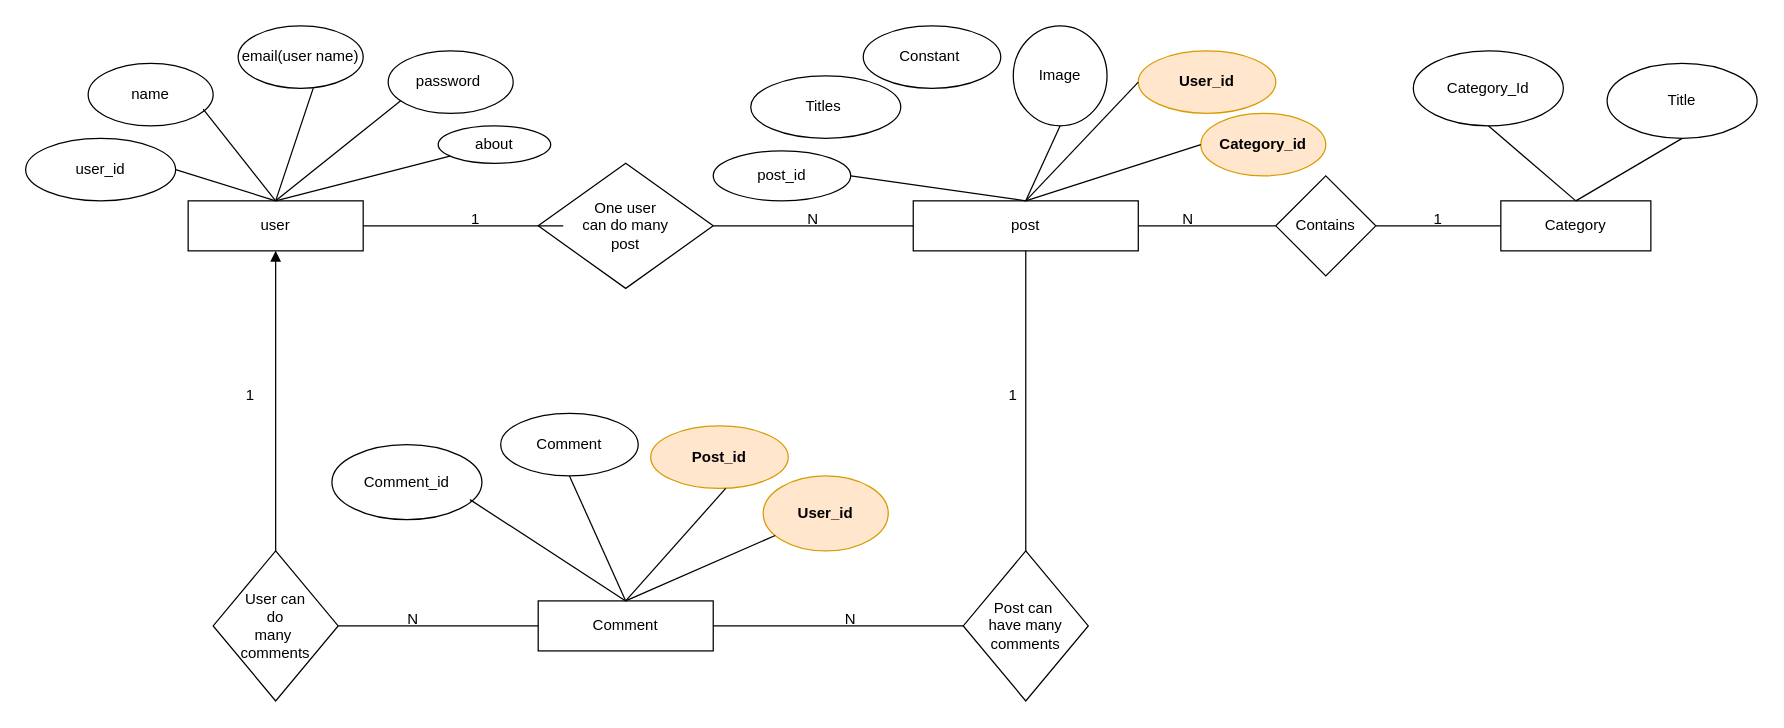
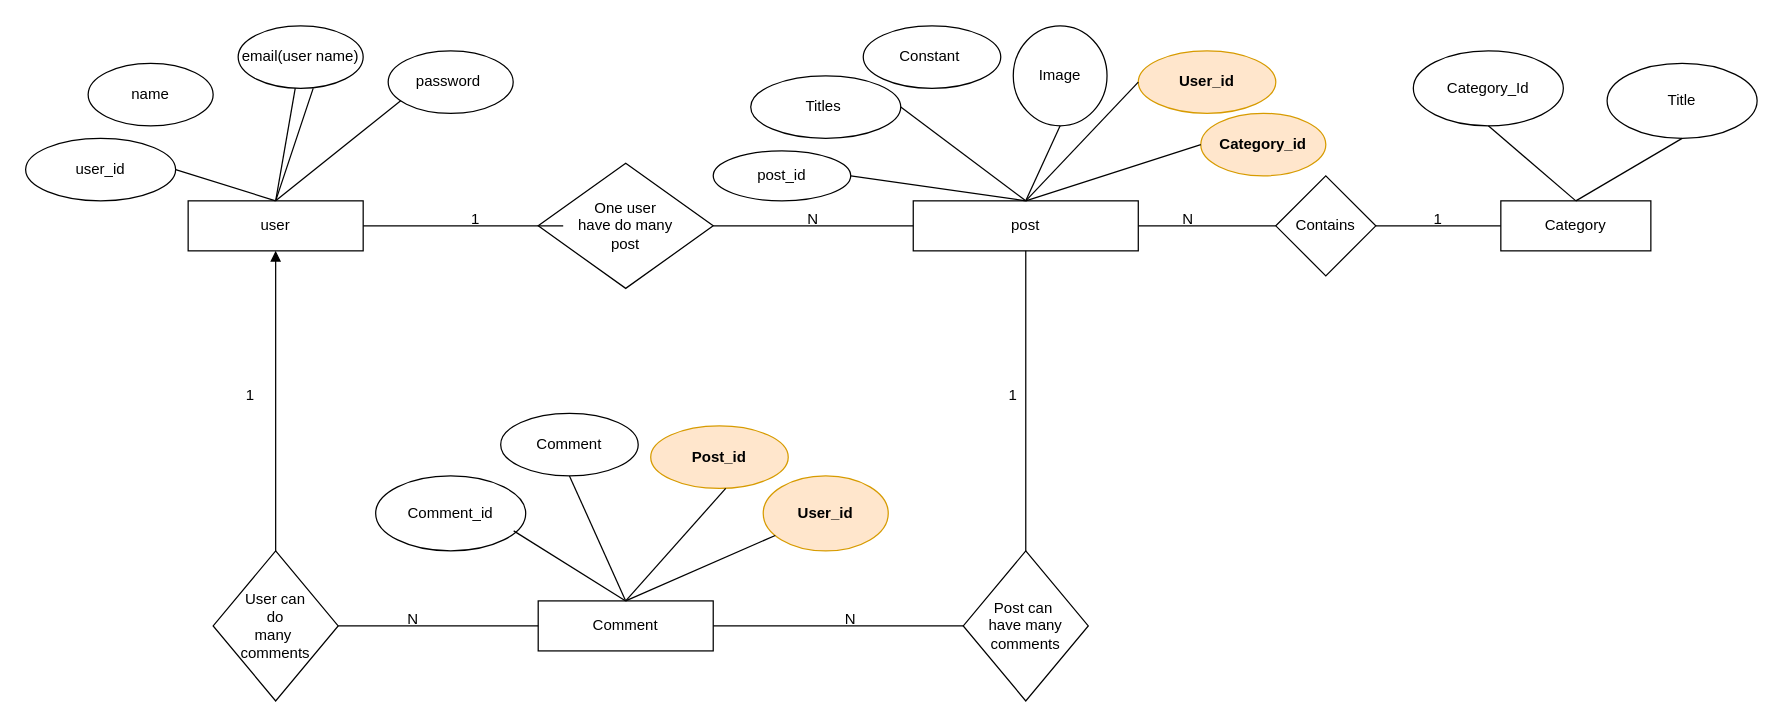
(494, 144) -> none
(238, 153) -> (287, 134)
none -> (962, 153)
(364, 178) -> none
(626, 226) -> (626, 226)
(407, 482) -> (451, 513)
